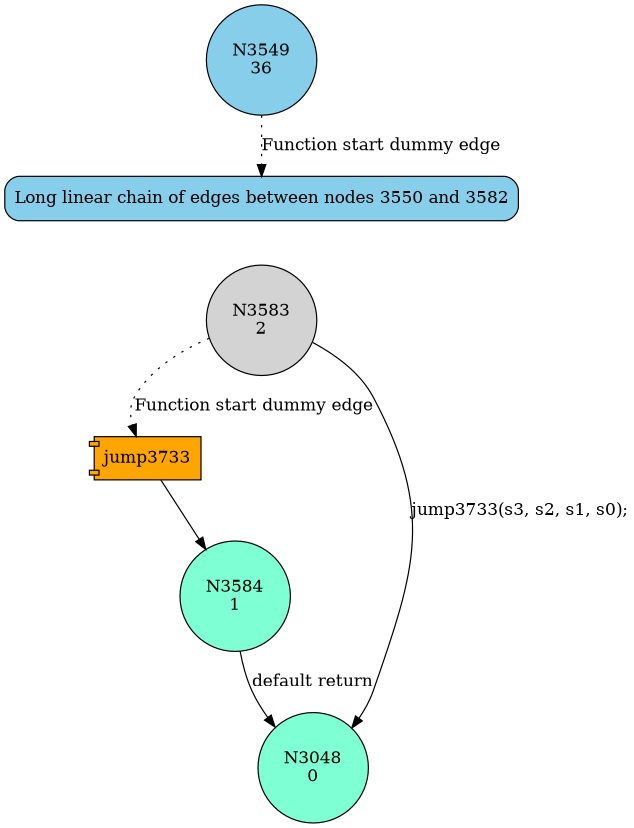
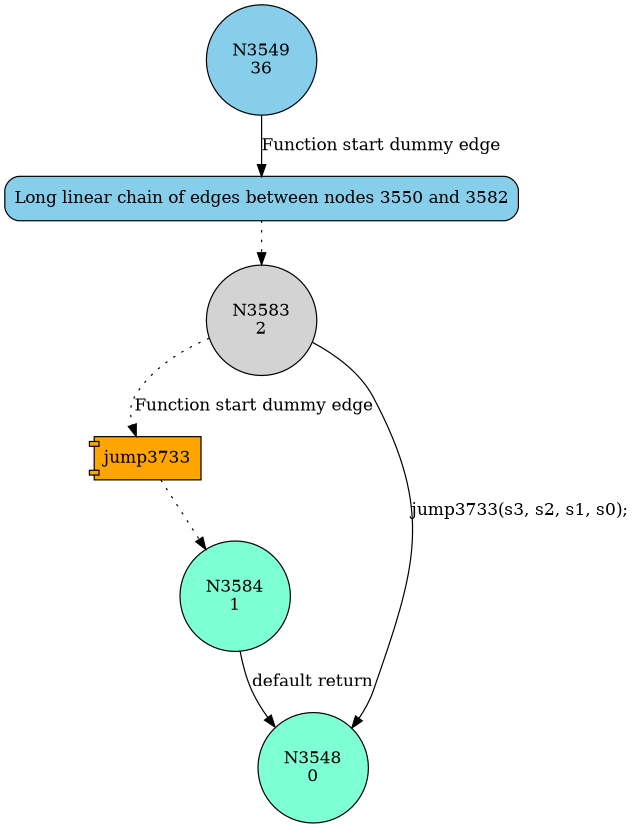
(262, 140) -> (262, 140)
none -> (262, 237)
(180, 510) -> (180, 510)
(313, 768) -> (313, 768)
